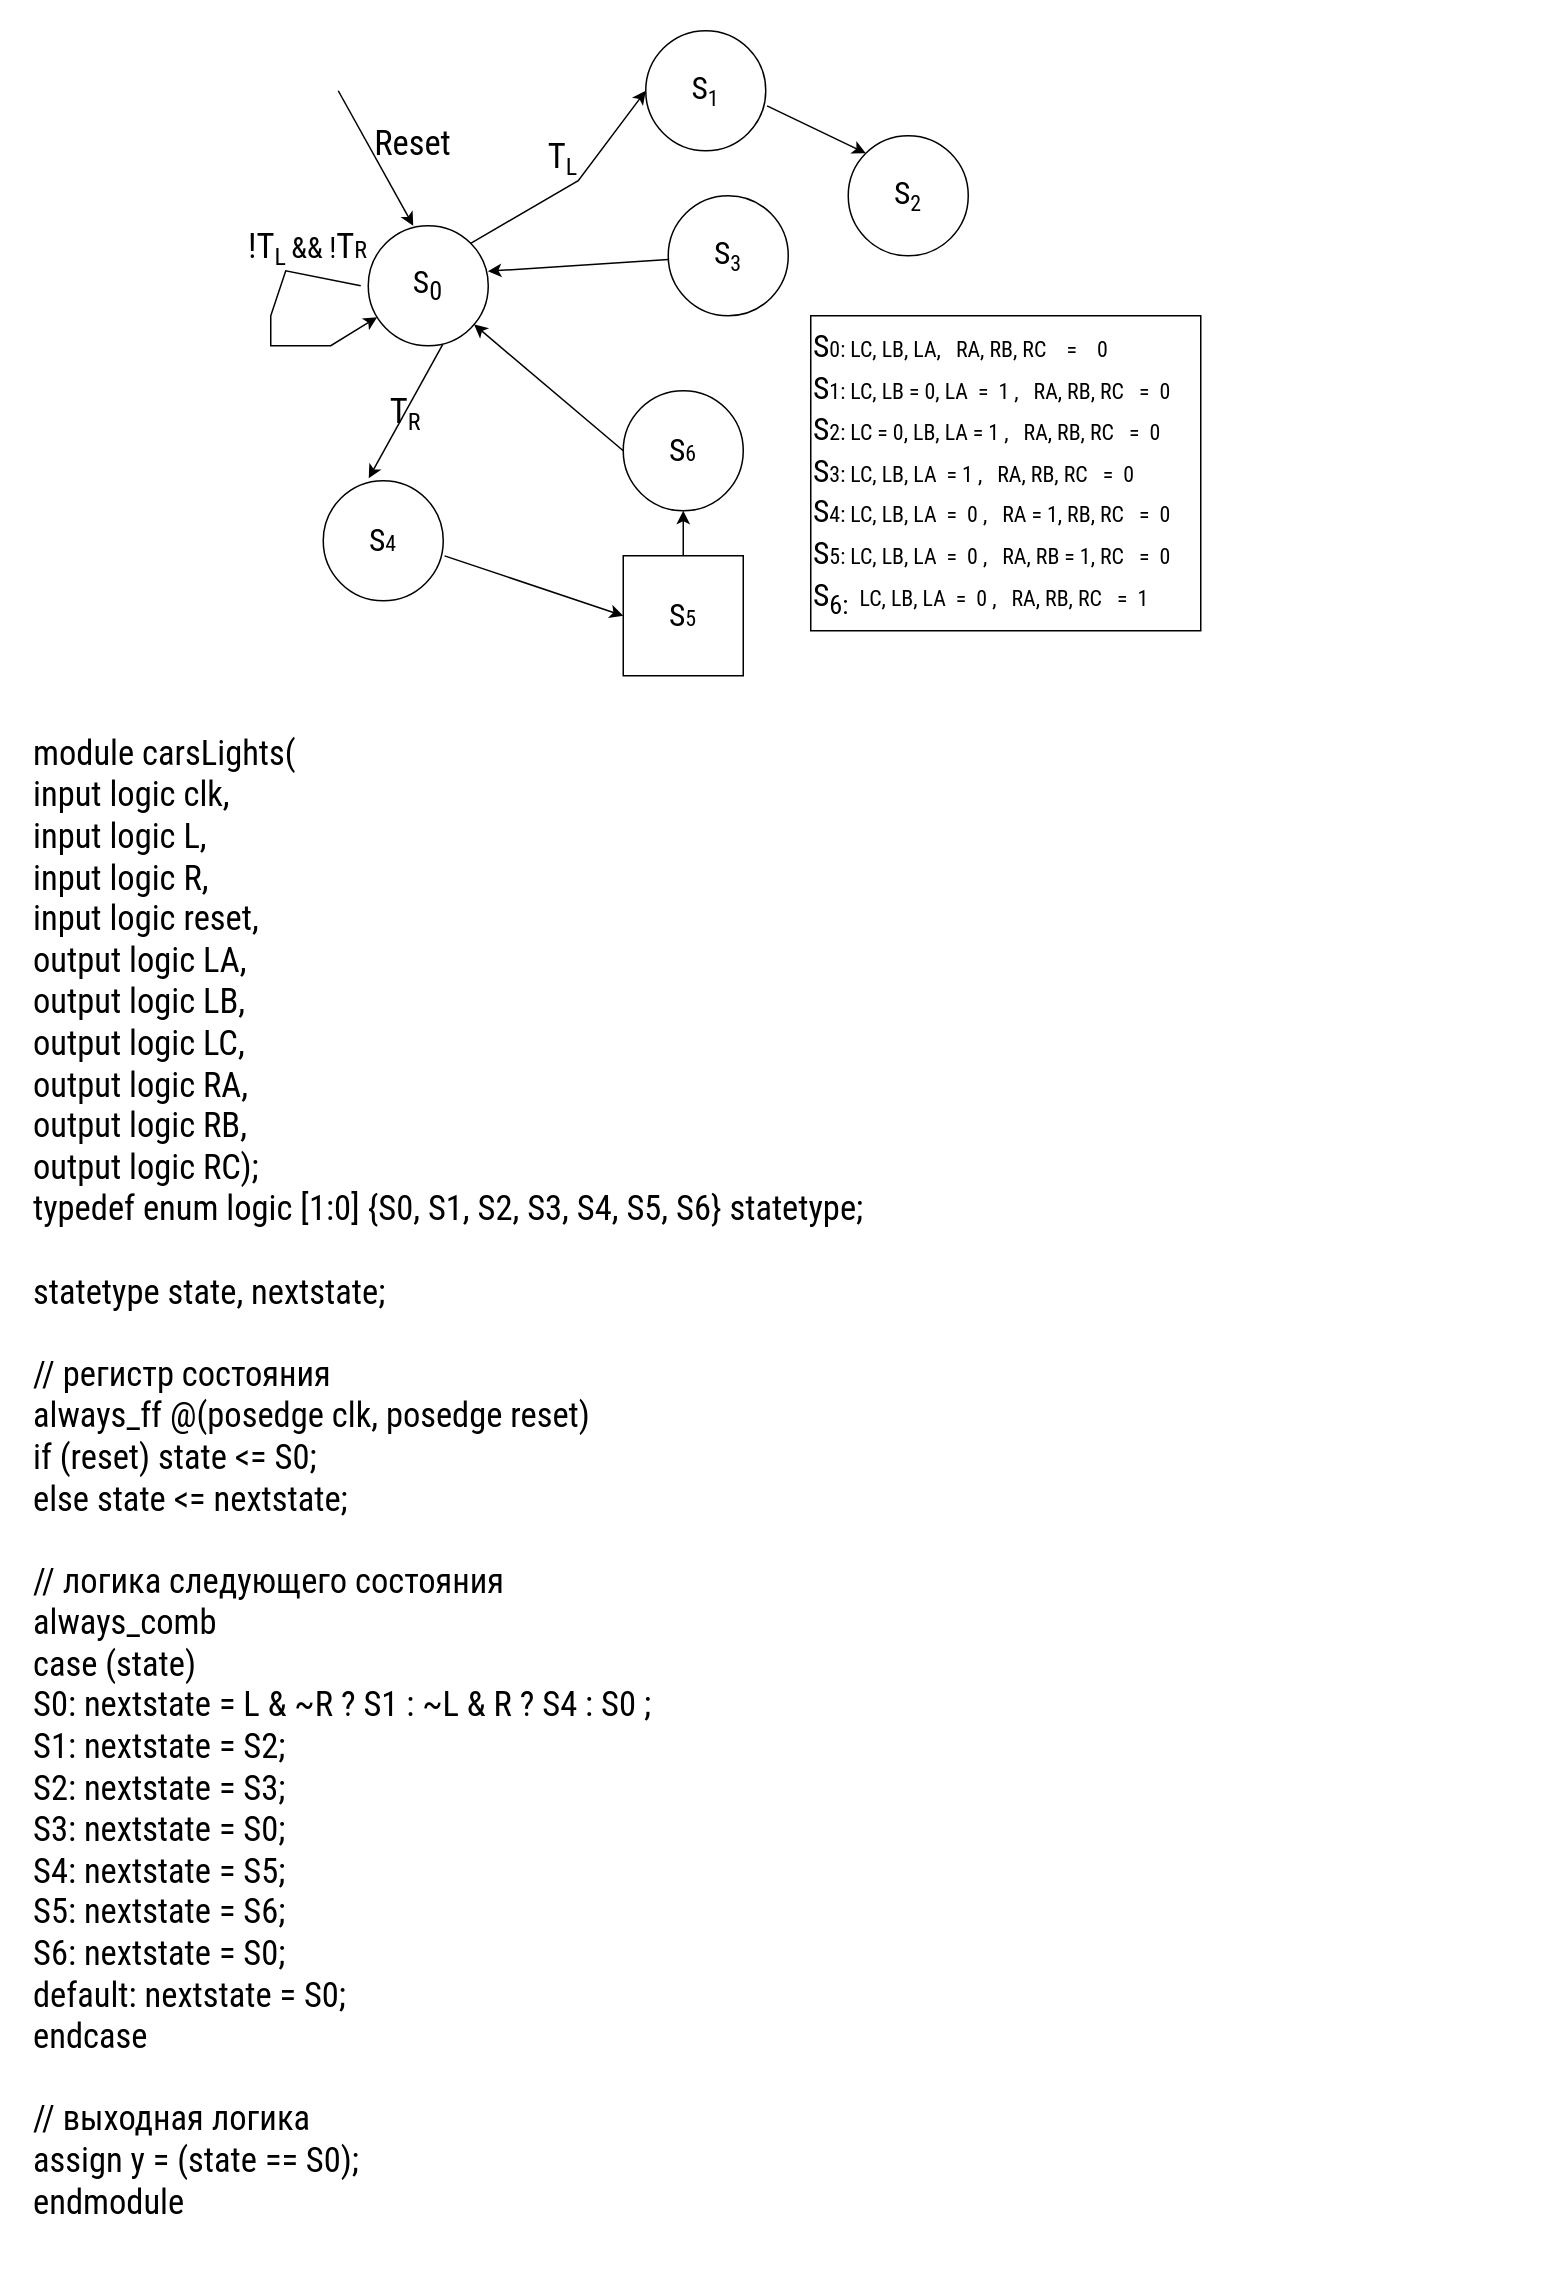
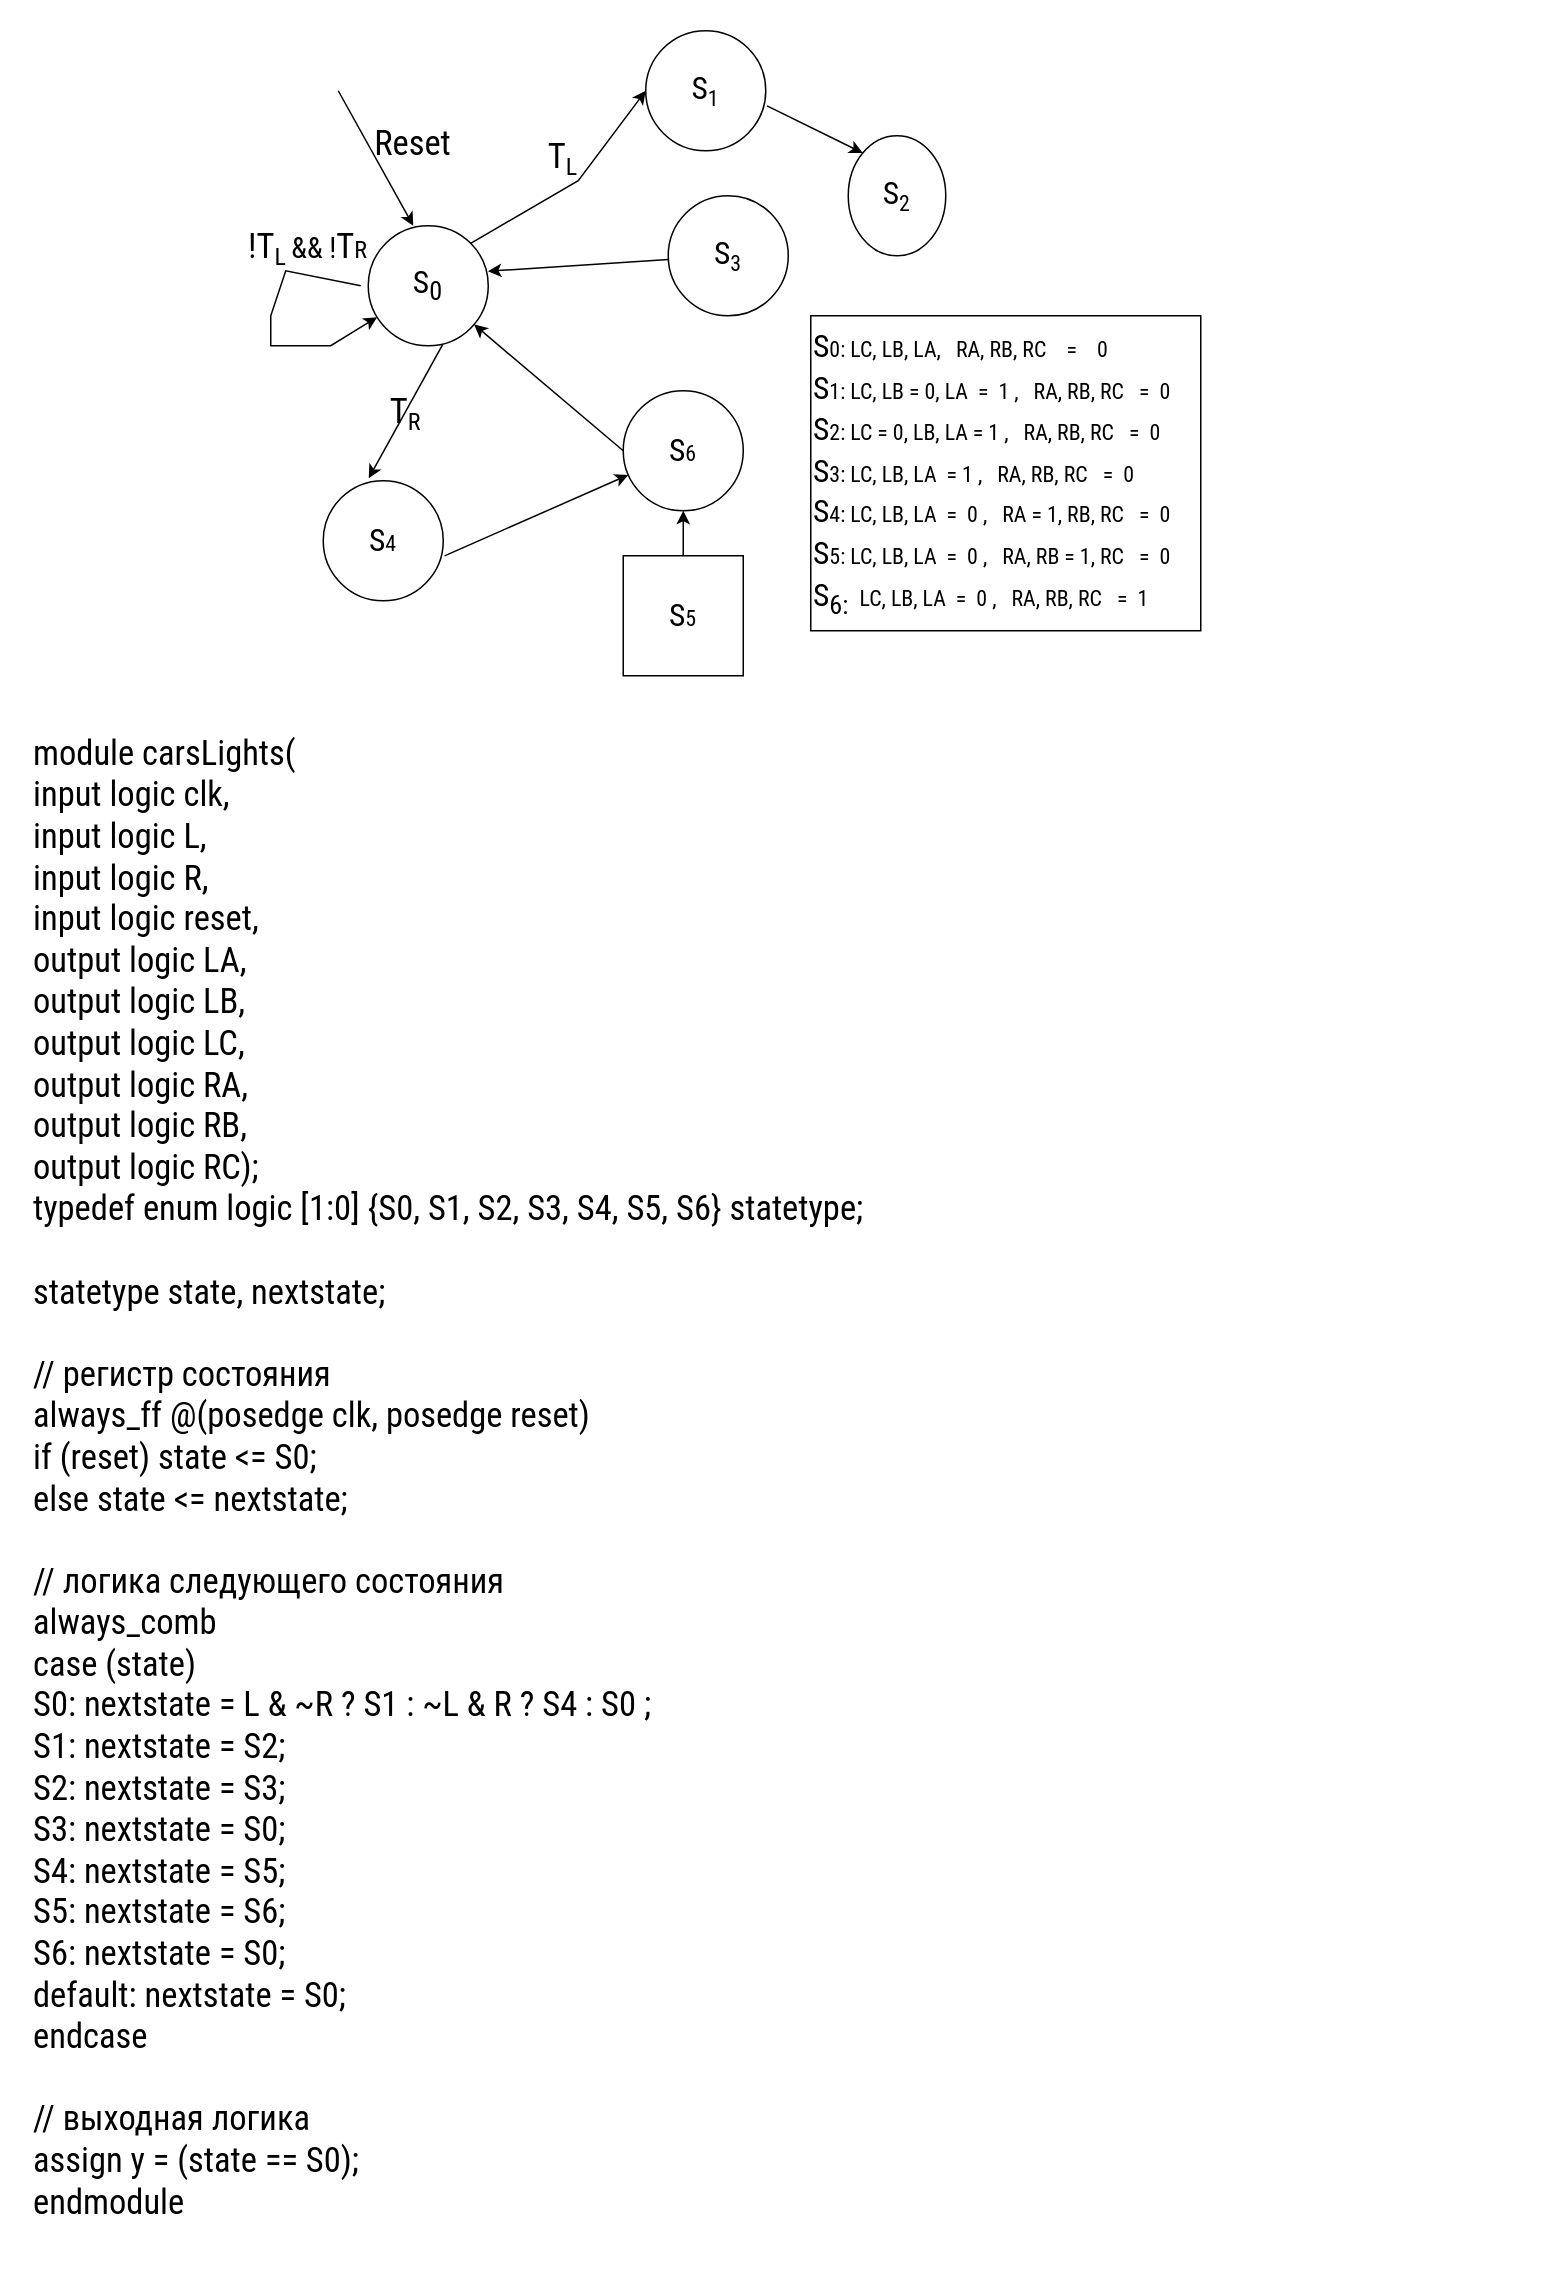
(908, 196) -> (897, 196)
(529, 584) -> (532, 518)
